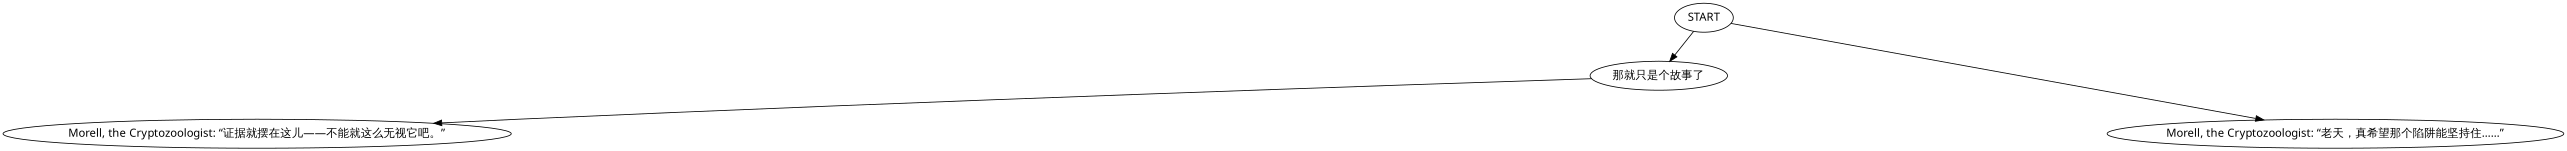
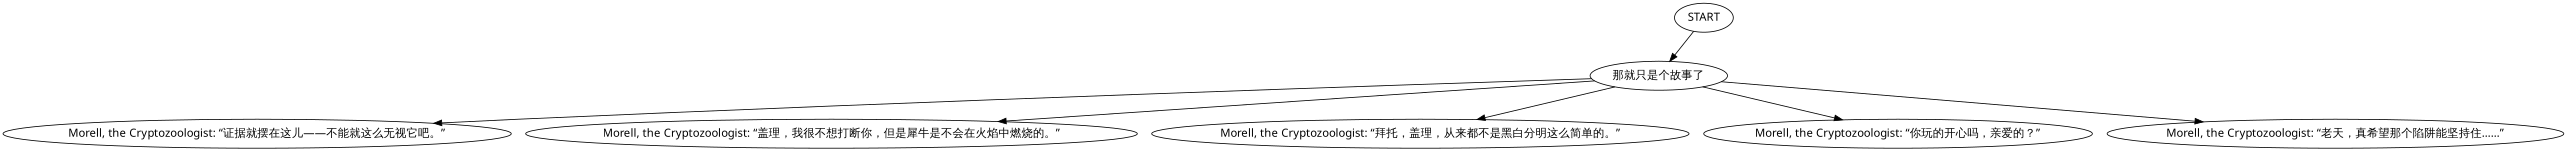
(1993, 71) -> (1958, 101)
none -> (831, 134)
none -> (1420, 134)
none -> (1898, 134)
